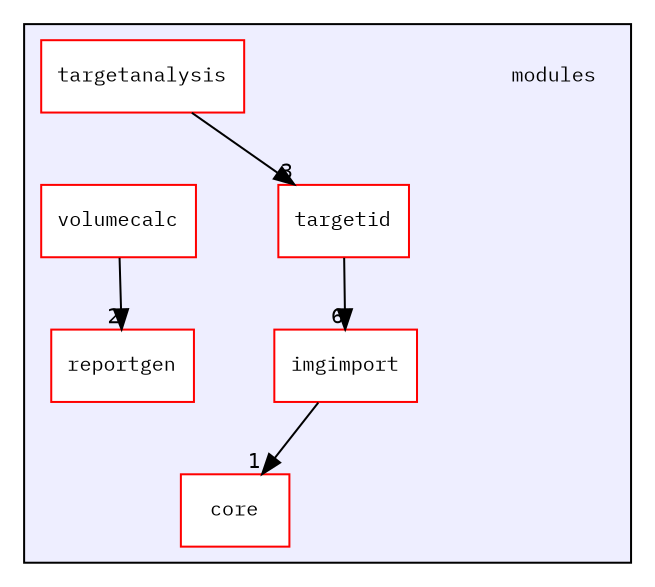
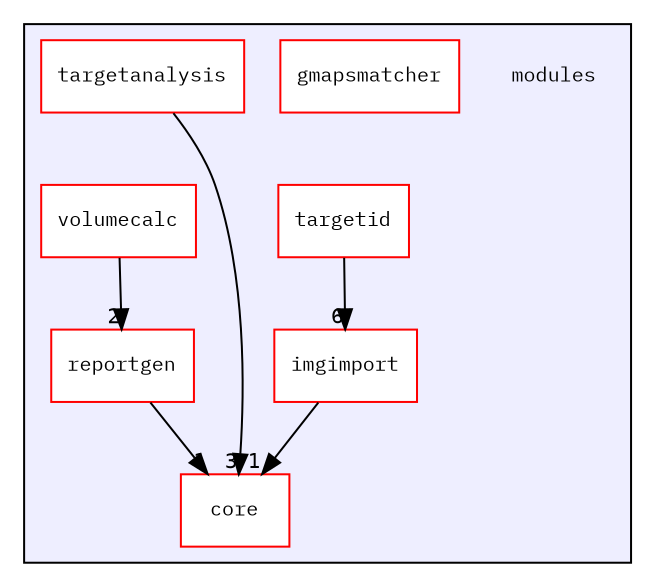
none -> (370, 76)
(235, 143) -> (236, 277)
none -> (173, 430)
